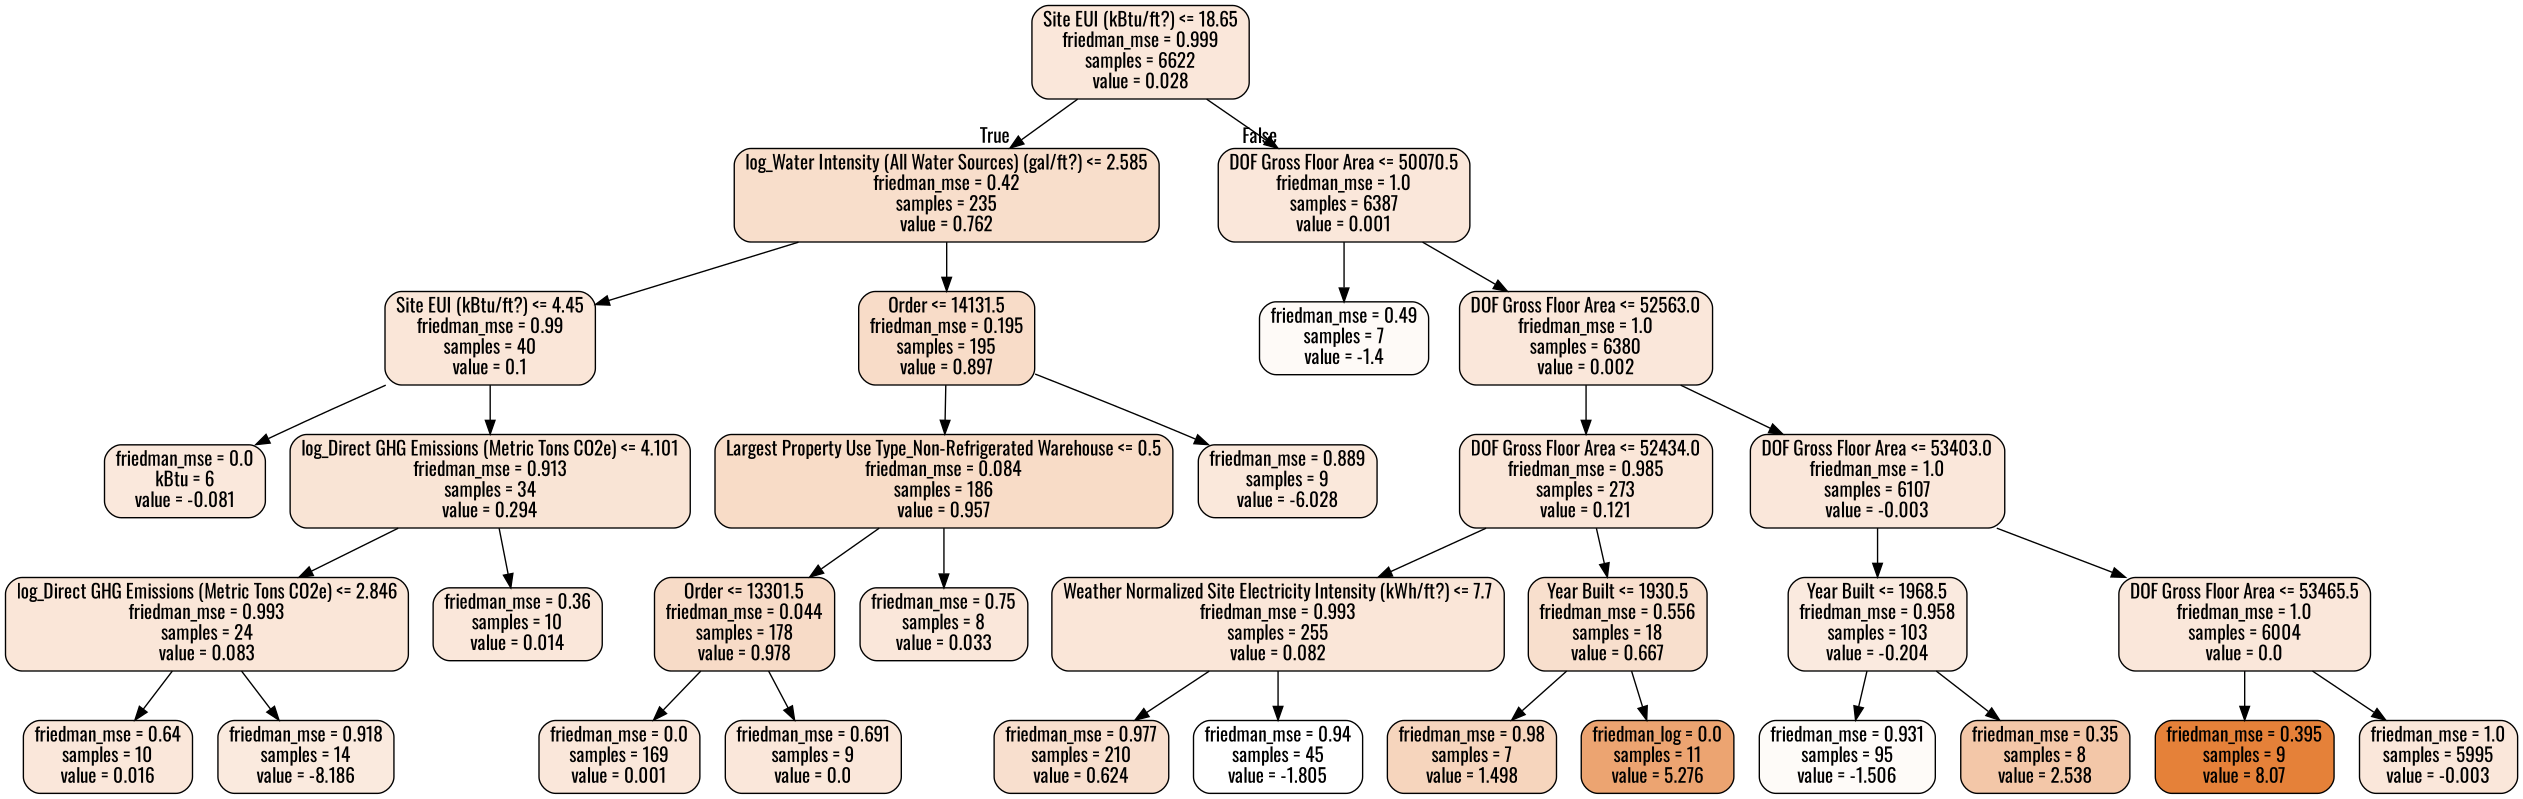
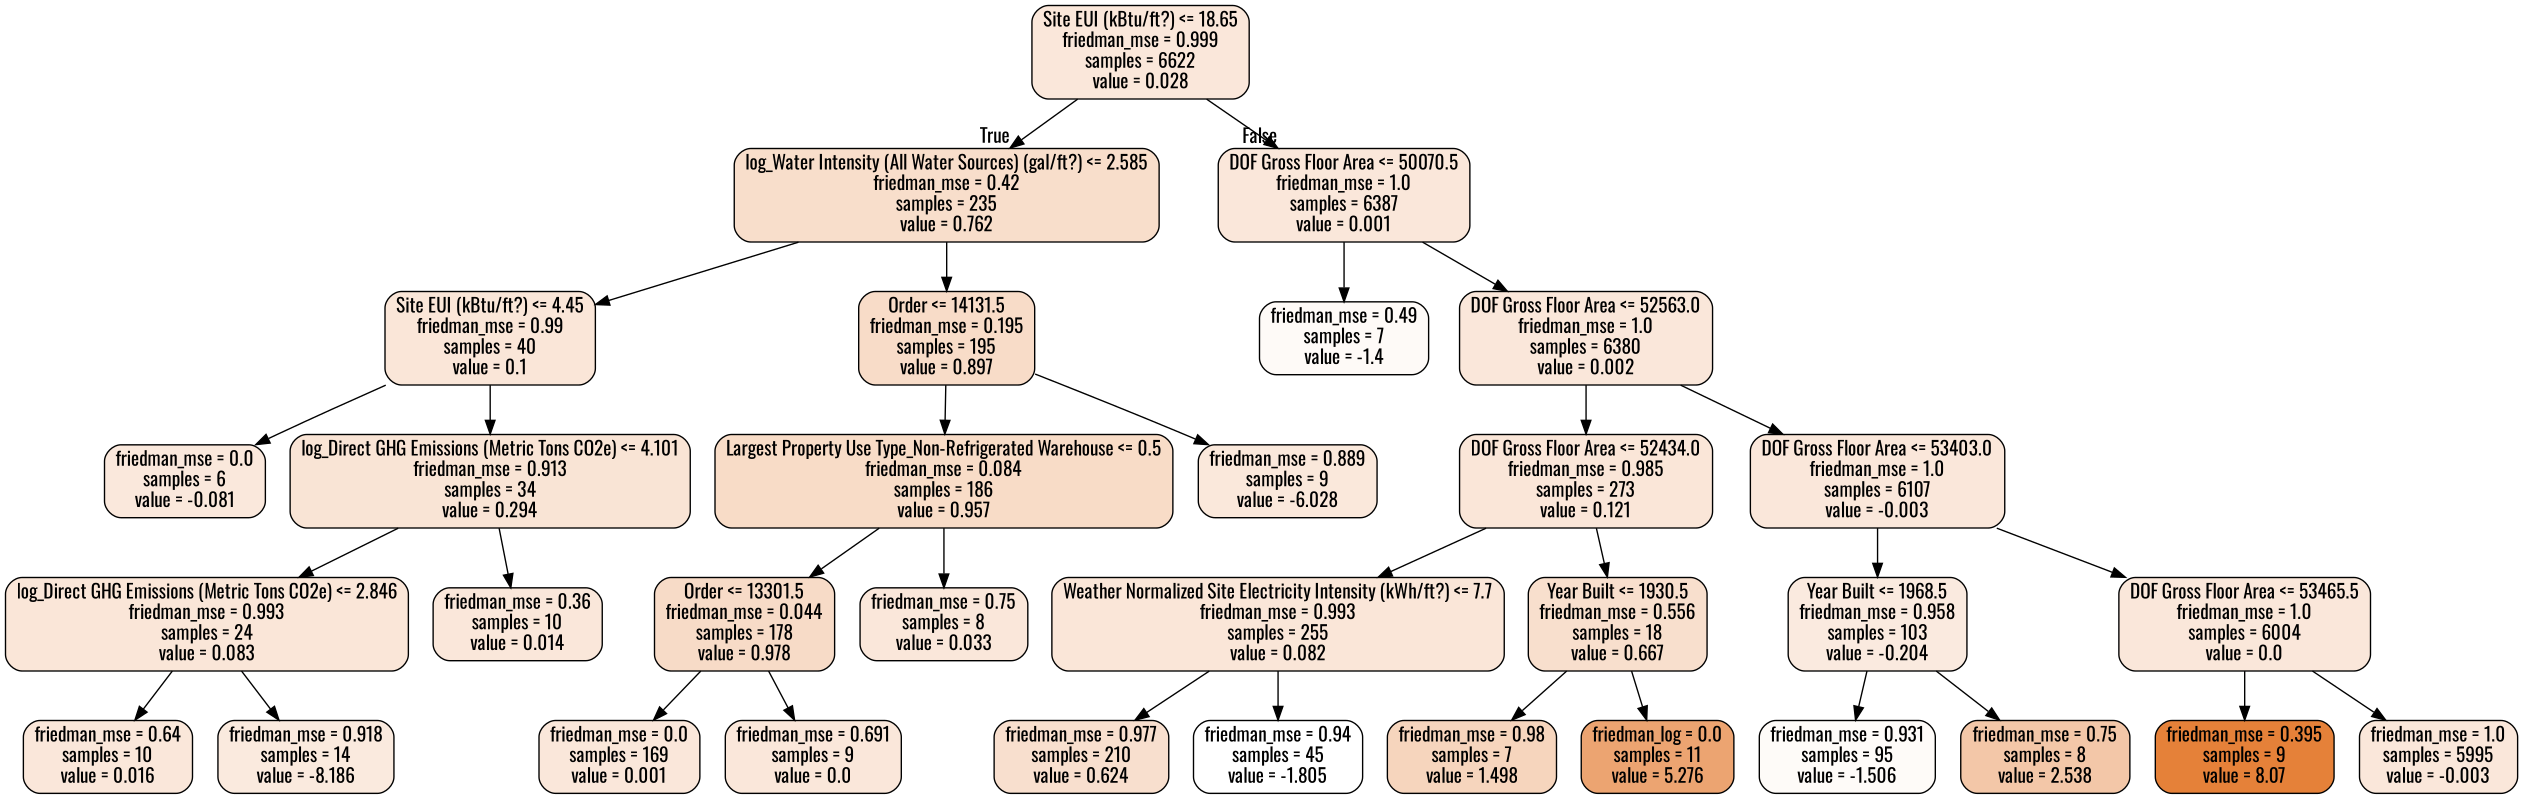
(185, 481) -> (185, 481)
(2045, 757) -> (2045, 757)
